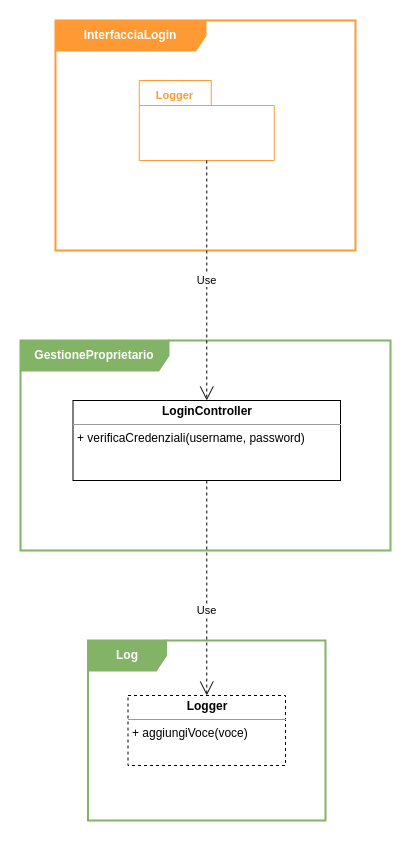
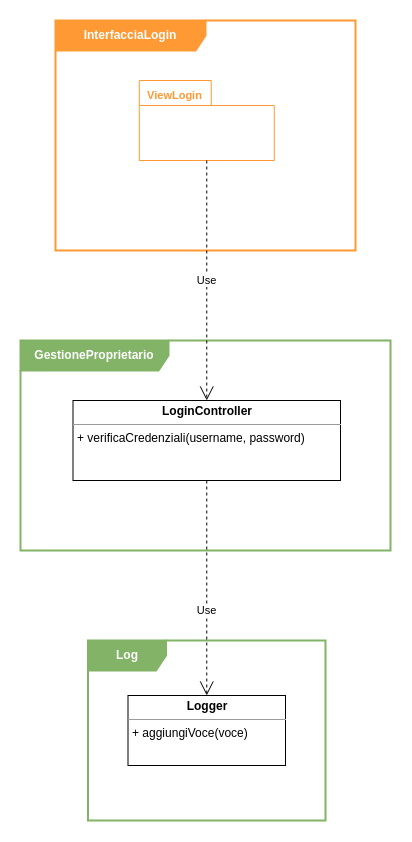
(175, 96) -> (175, 96)
(207, 731) -> (207, 731)
